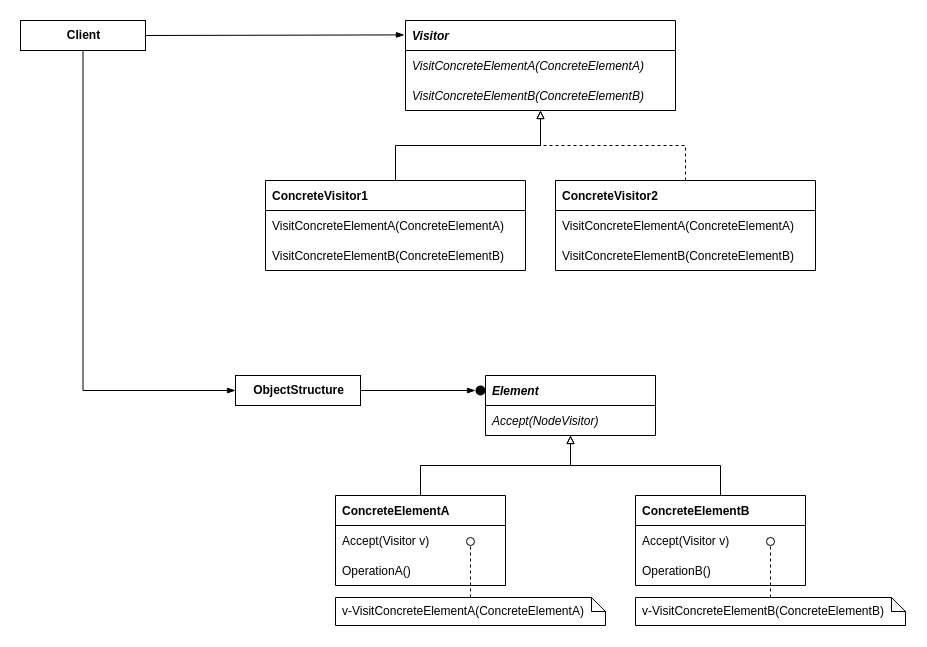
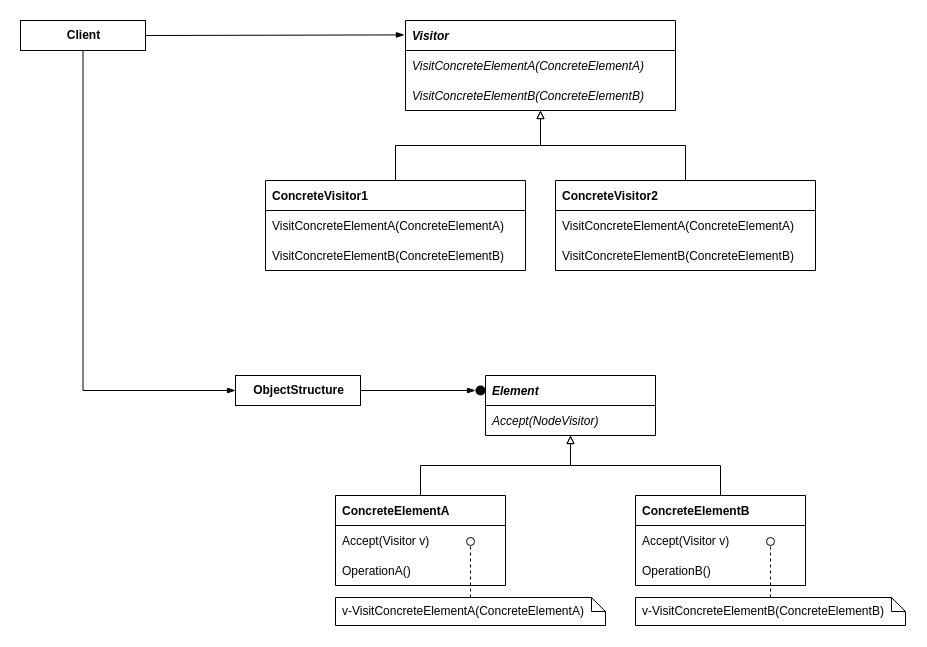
(631, 146) -> (631, 146)
